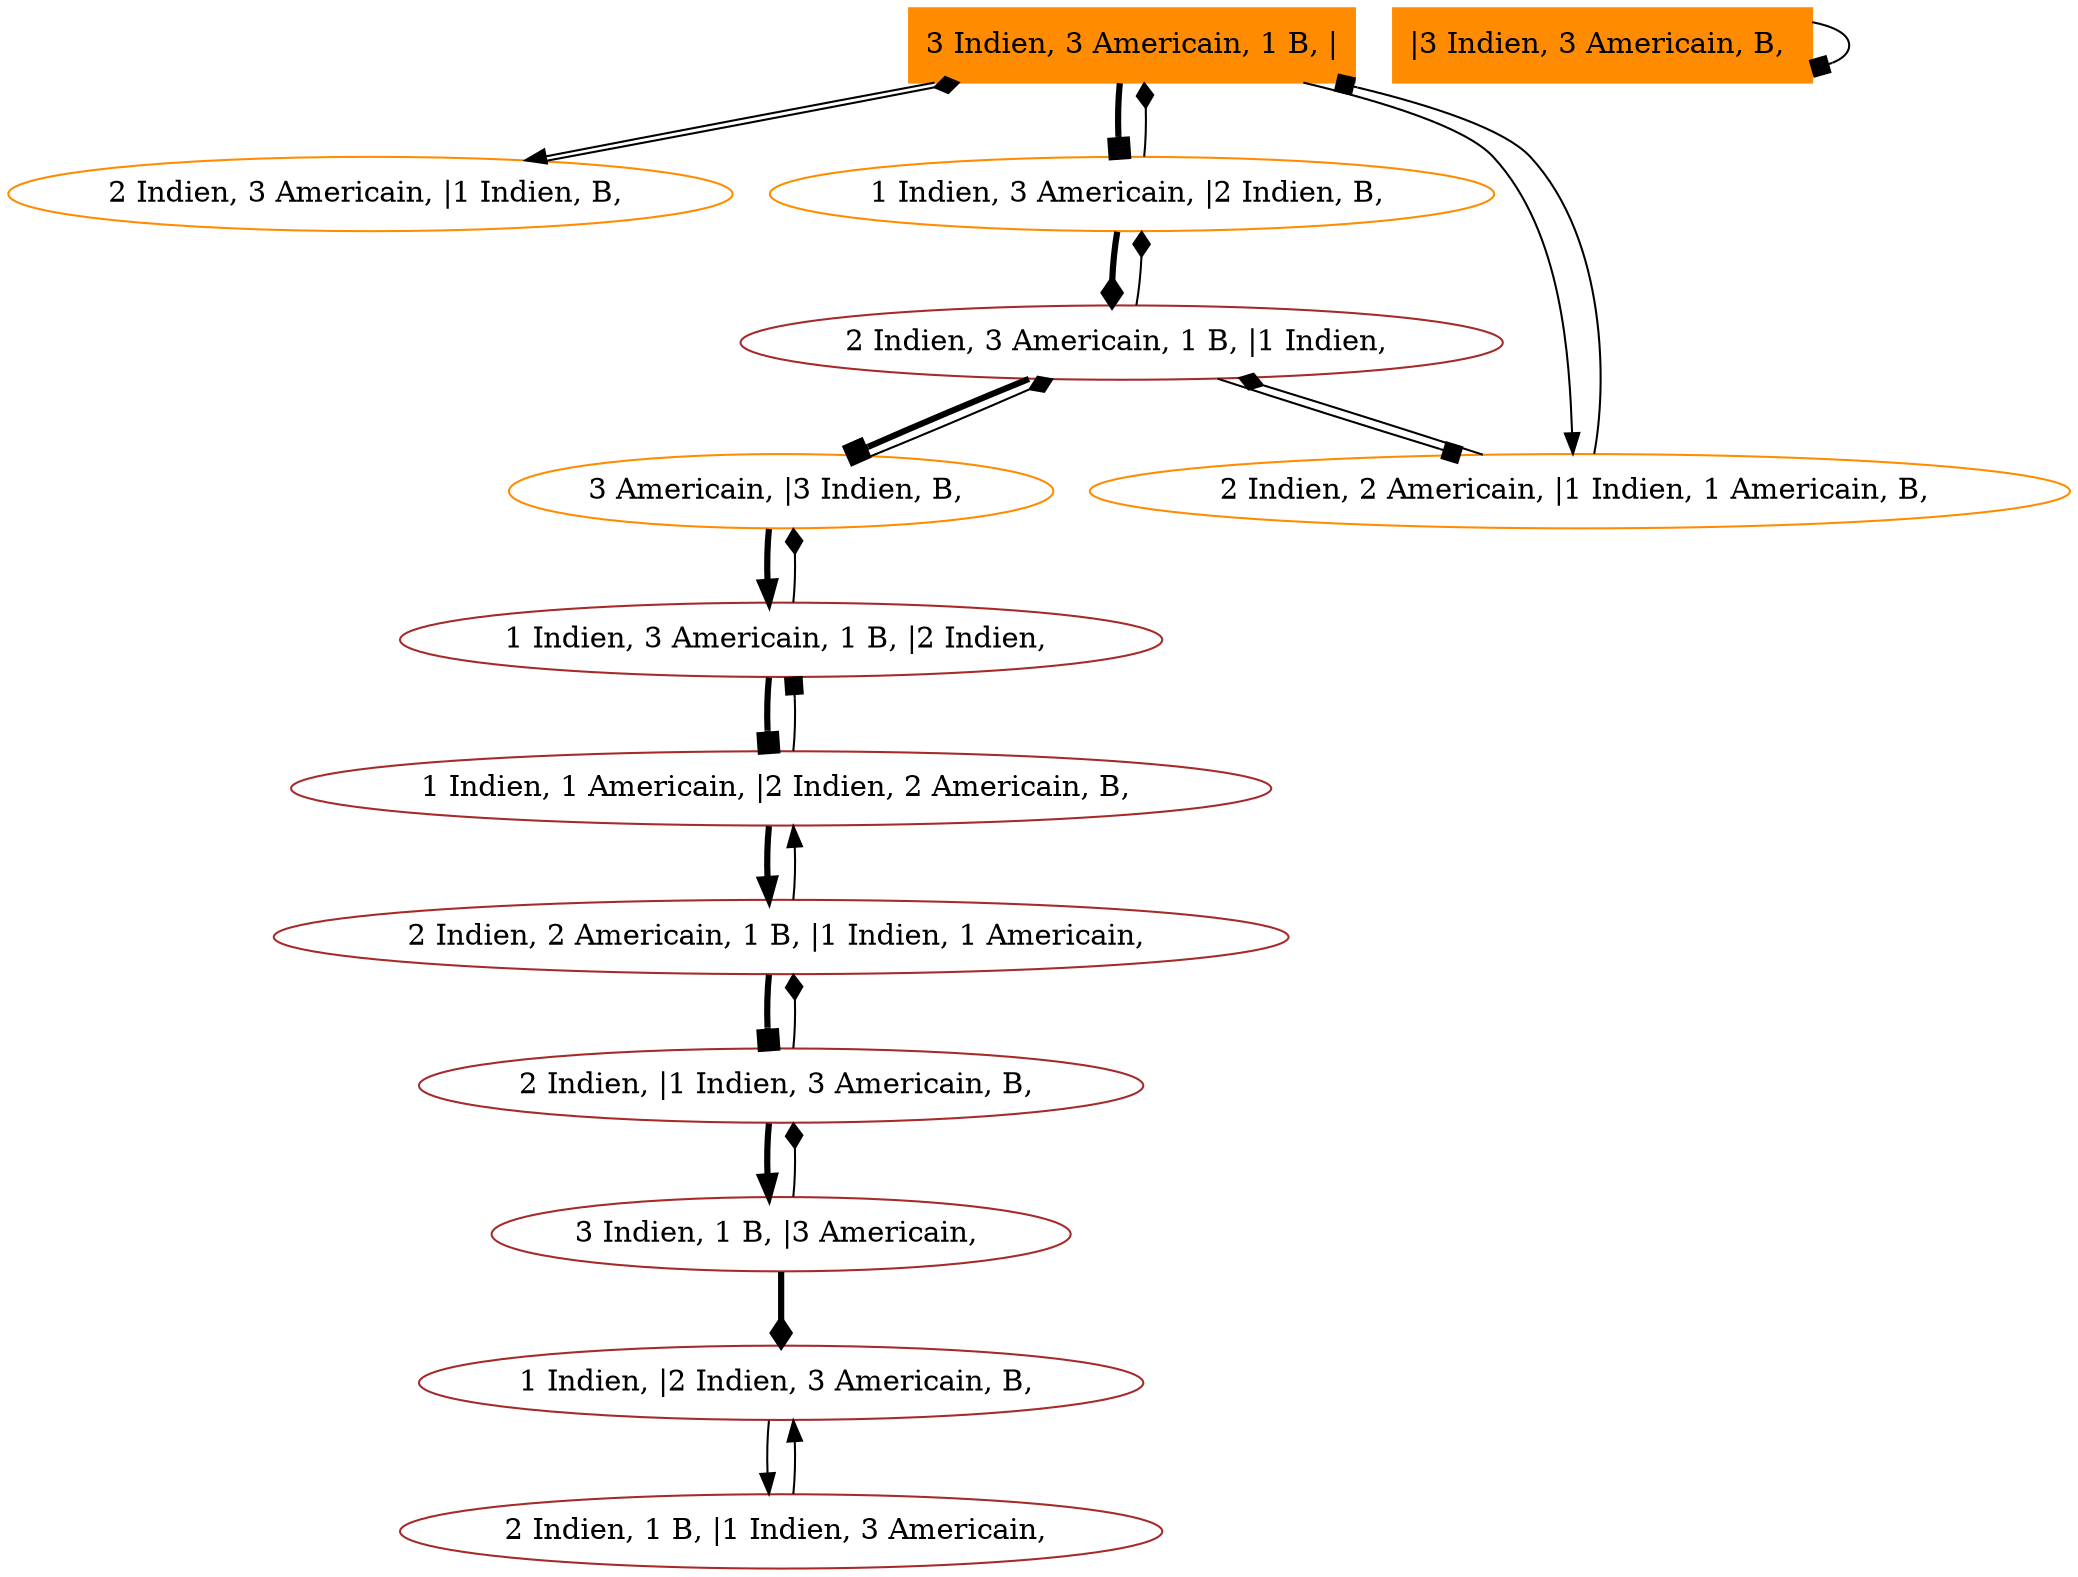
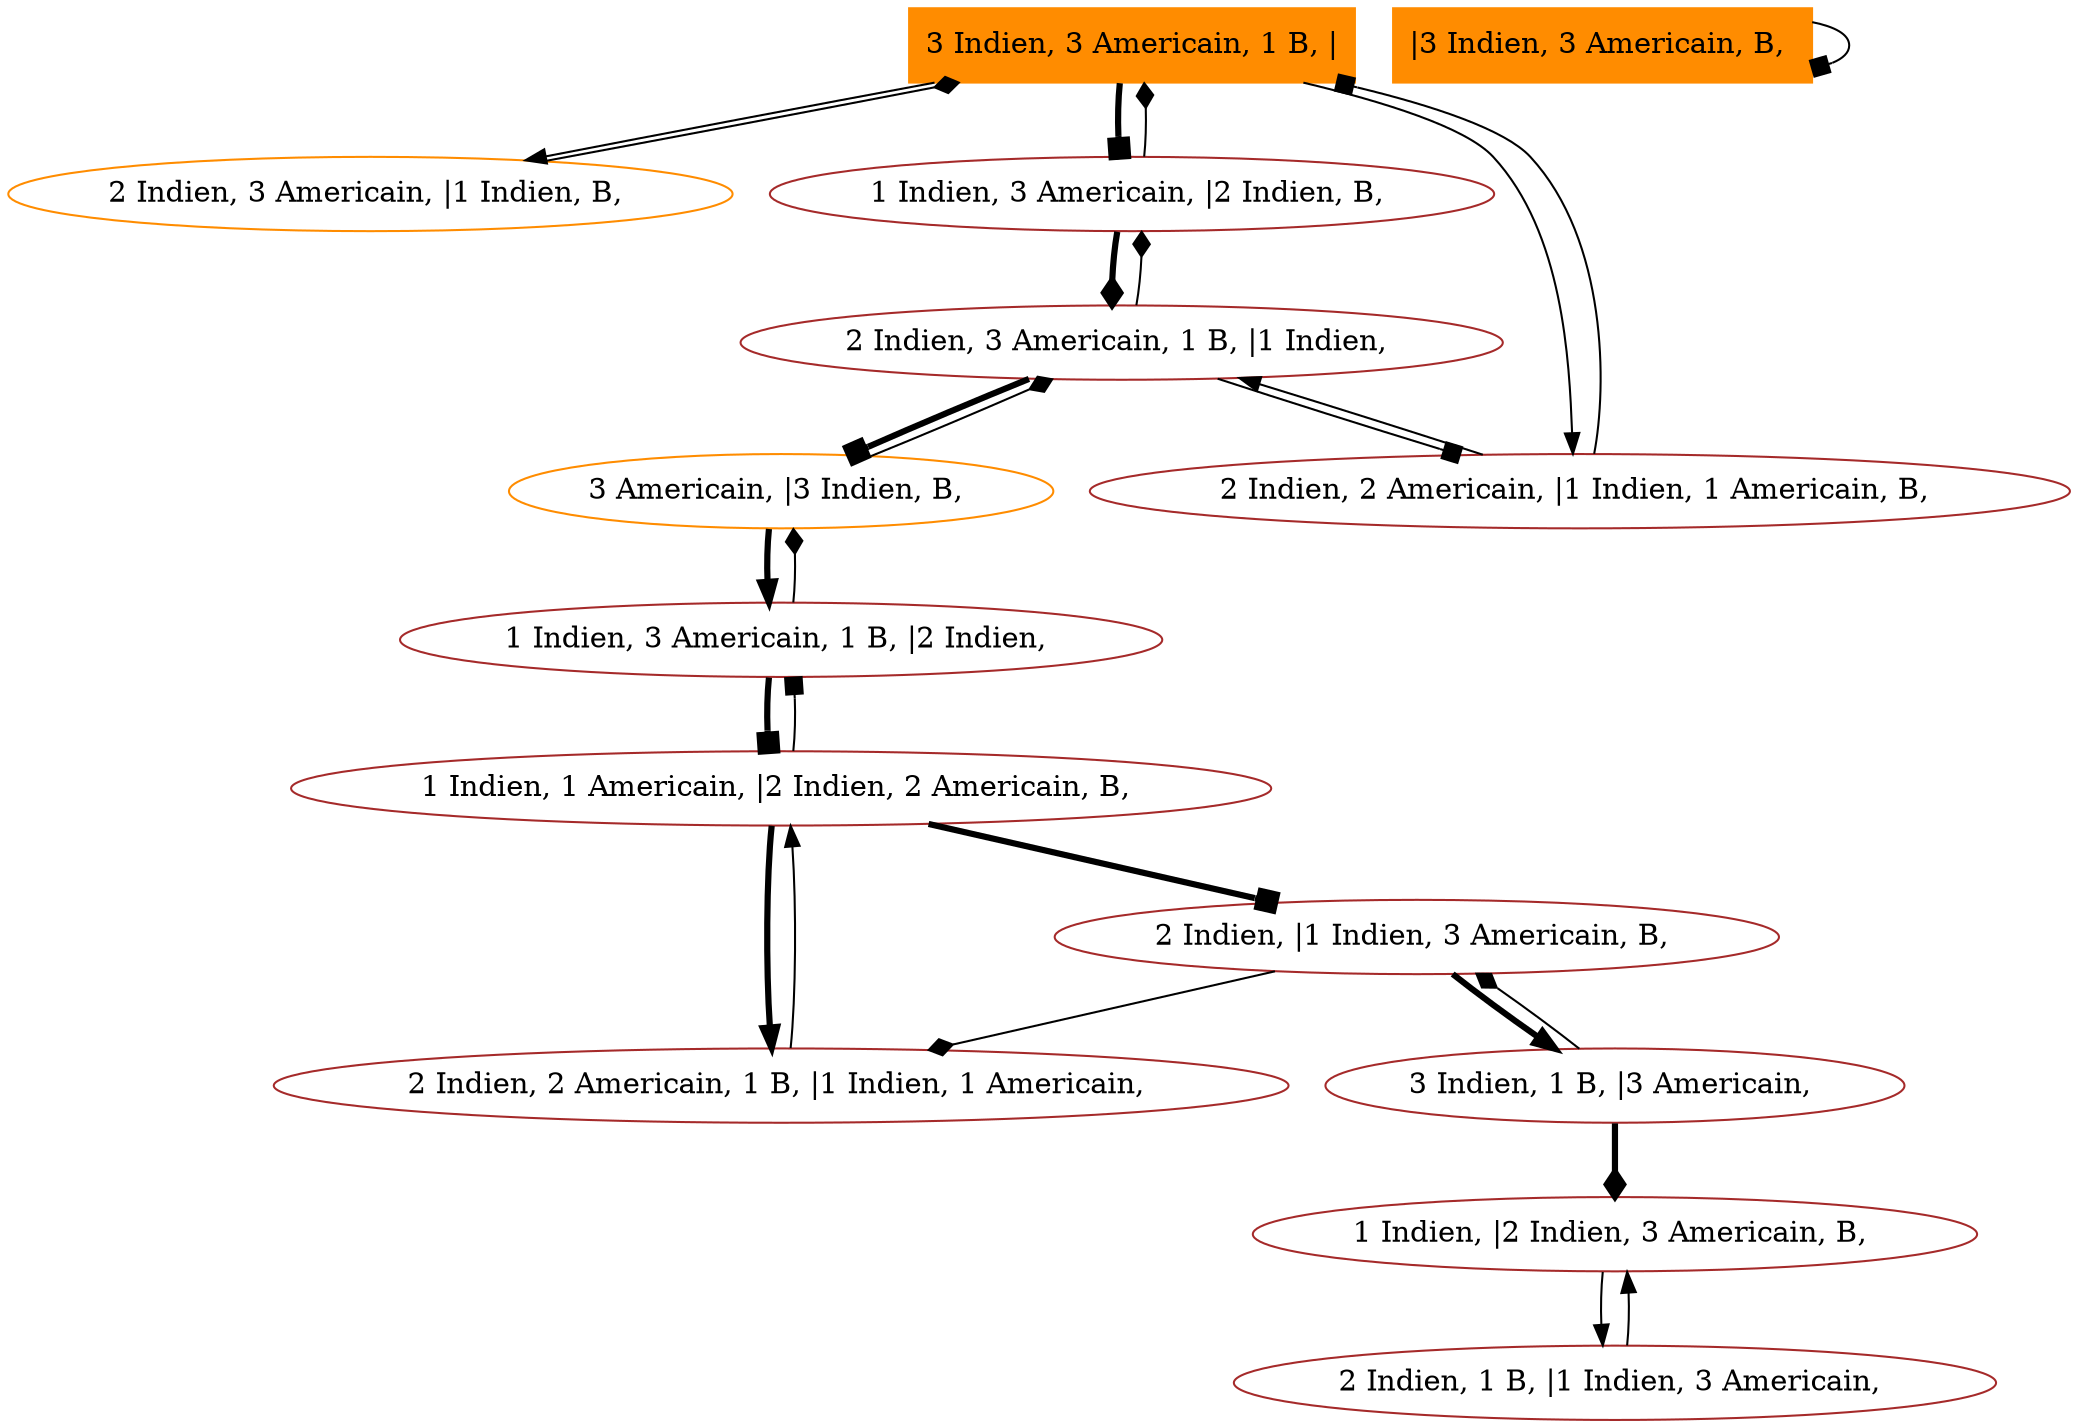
(1132, 194) -> (1132, 194)
(1373, 420) -> (1371, 419)
(1580, 491) -> (1580, 491)
(767, 1001) -> (1092, 861)
